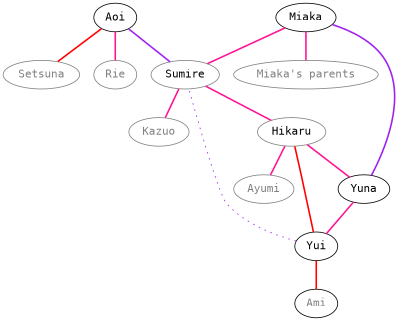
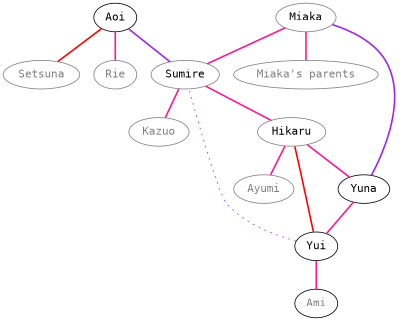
(306, 17) -> (306, 17)
(316, 275) -> (316, 275)
